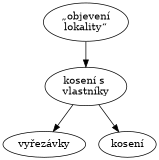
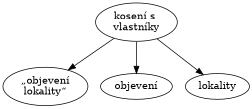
(86, 51) -> (94, 52)
(44, 144) -> (136, 86)
(127, 144) -> (217, 86)
